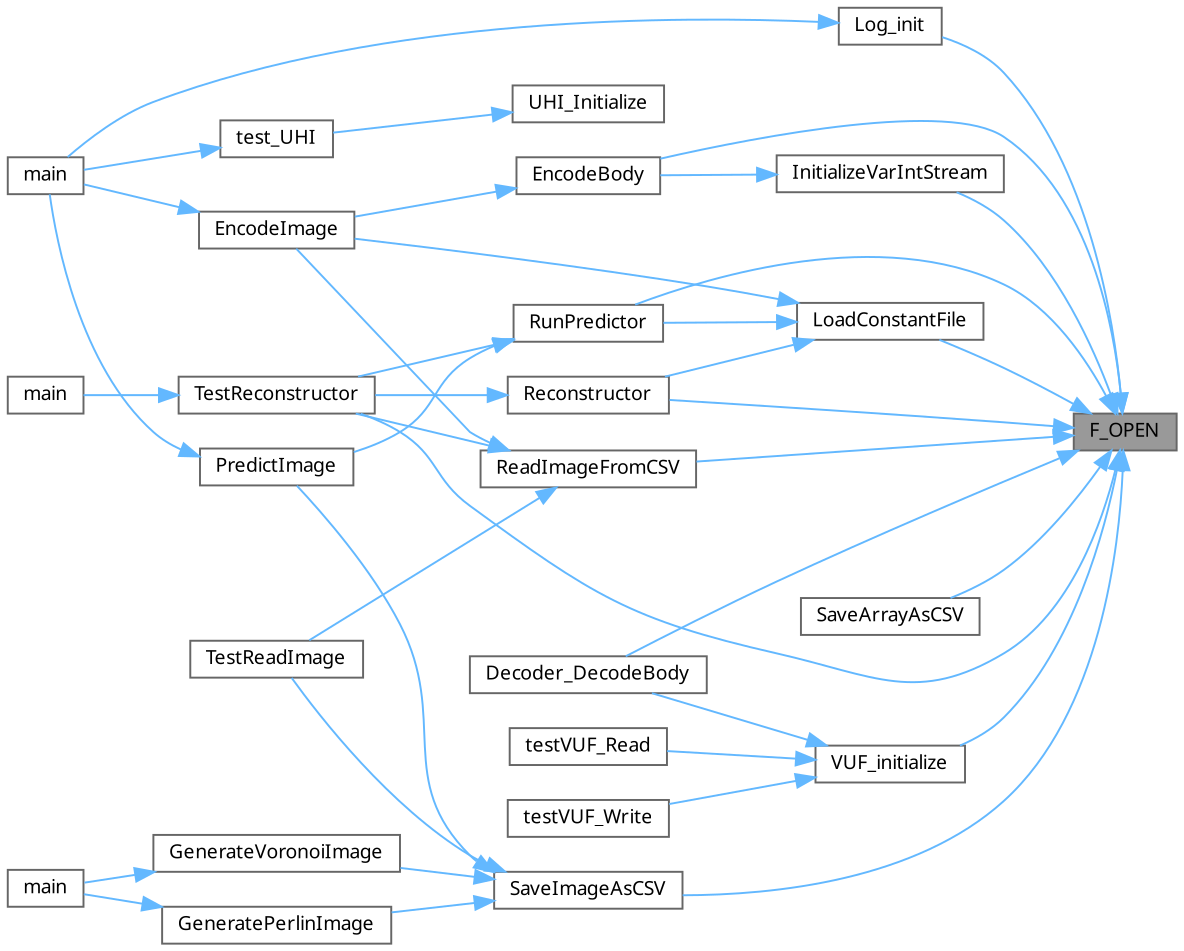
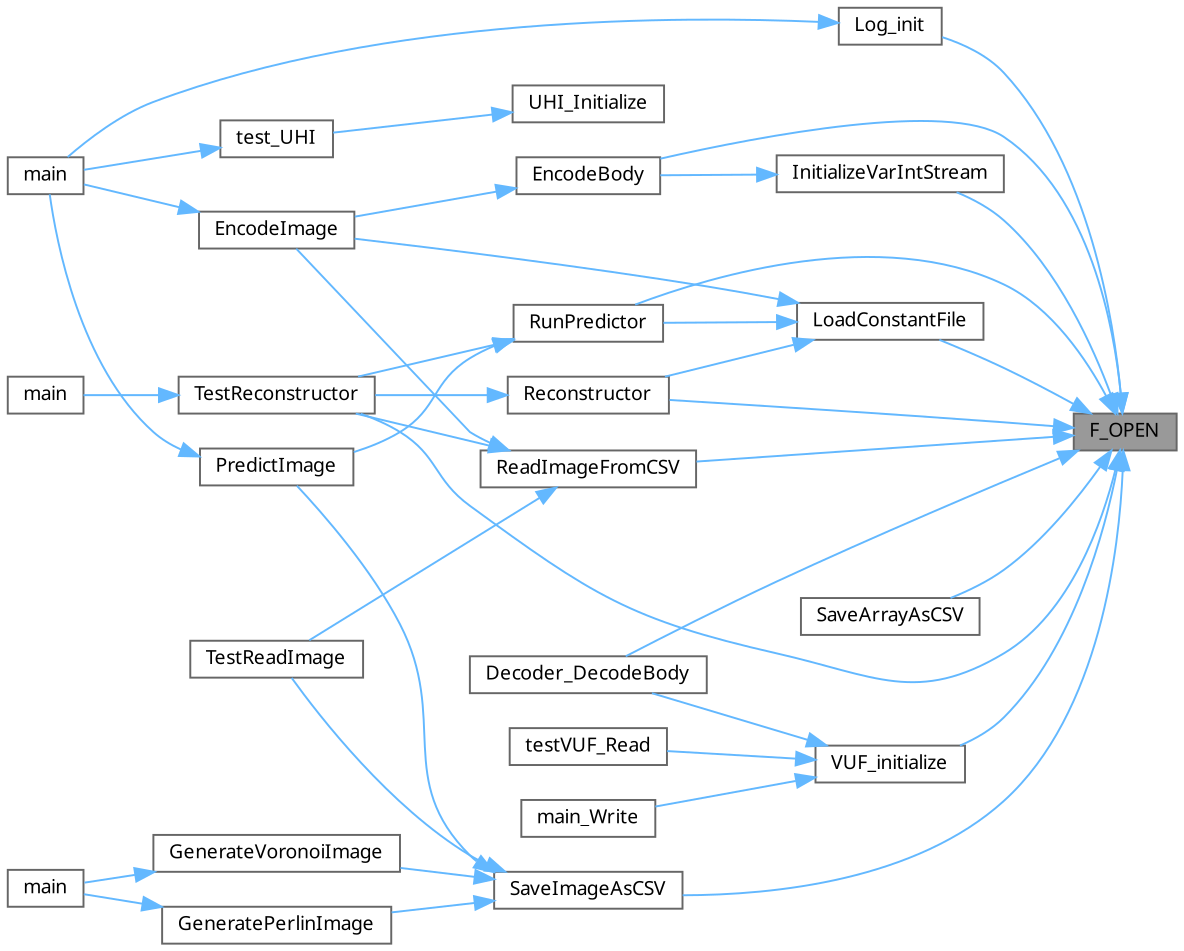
(588, 818) -> (588, 818)
